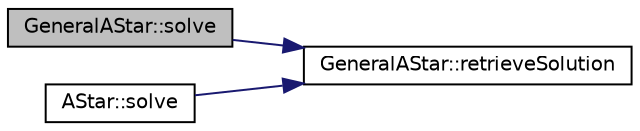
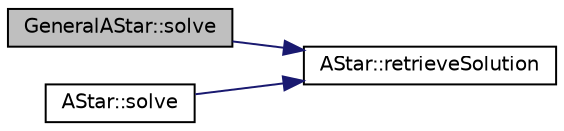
(468, 66) -> (430, 66)
